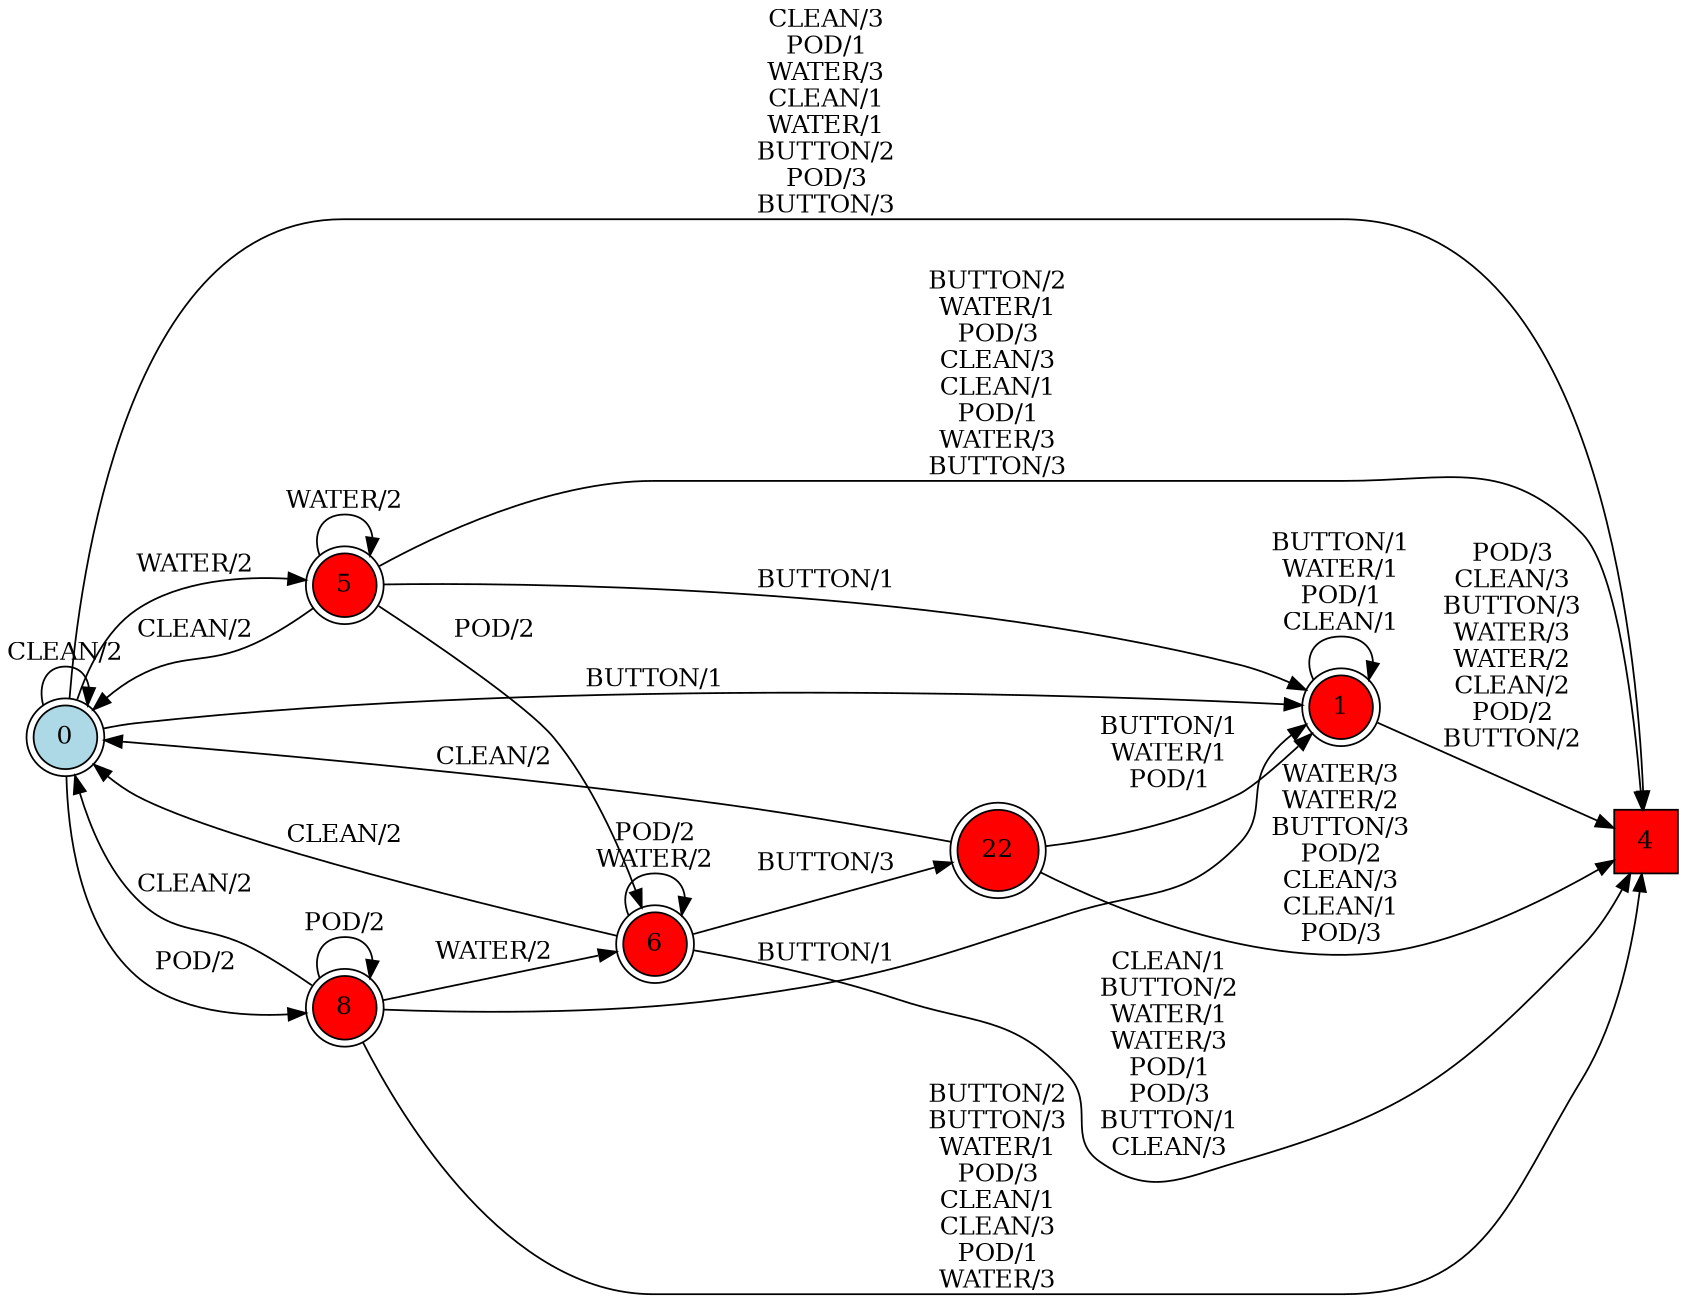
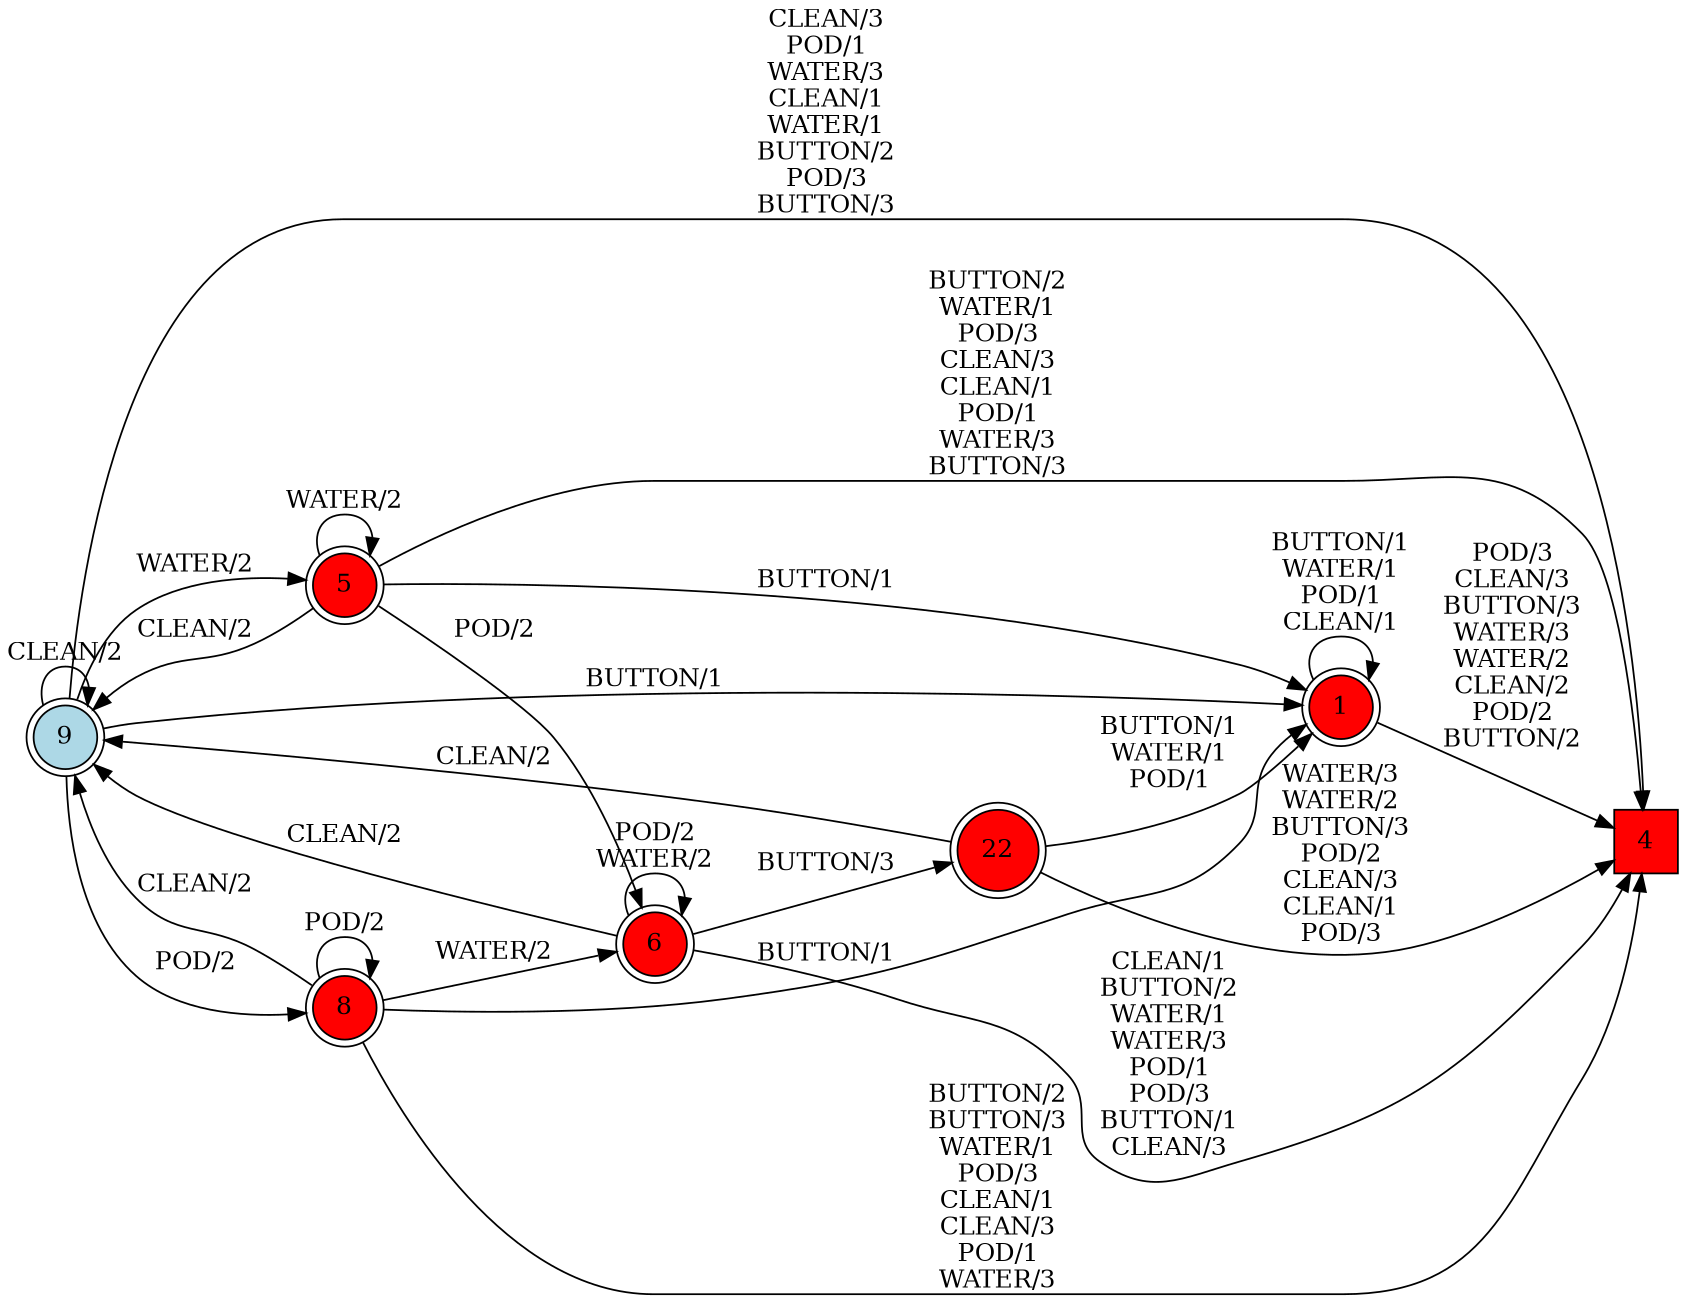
(65, 737) -> (65, 737)
